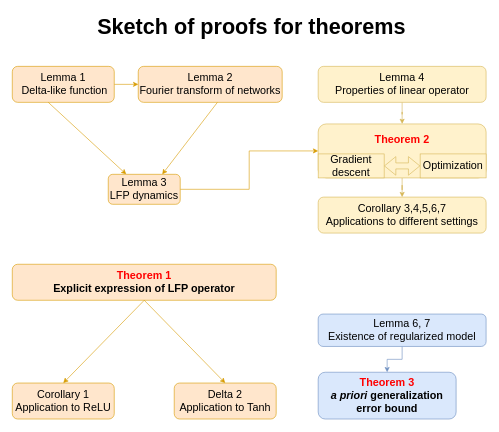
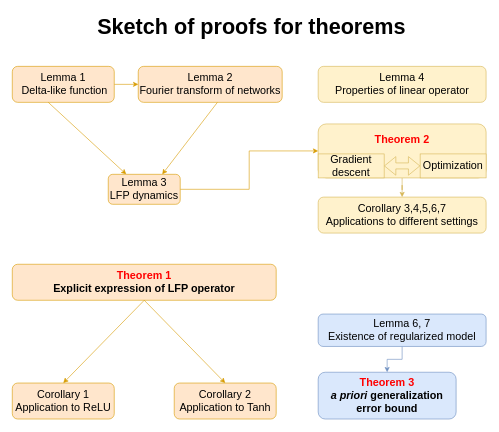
(402, 113) -> none
(225, 401) -> (225, 401)
